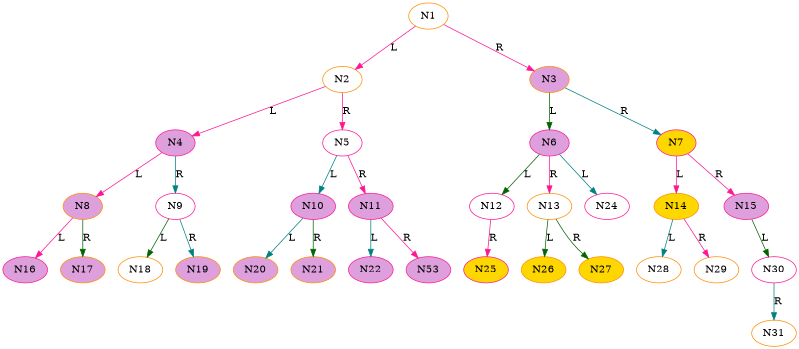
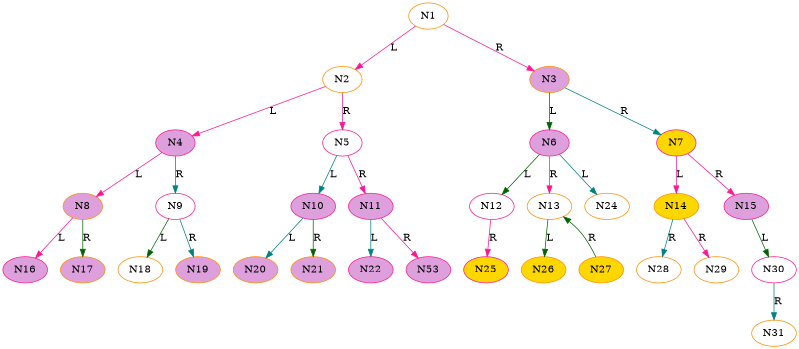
(607, 206) -> (607, 206)
(568, 238) -> (585, 238)
(672, 238) -> (672, 238)
